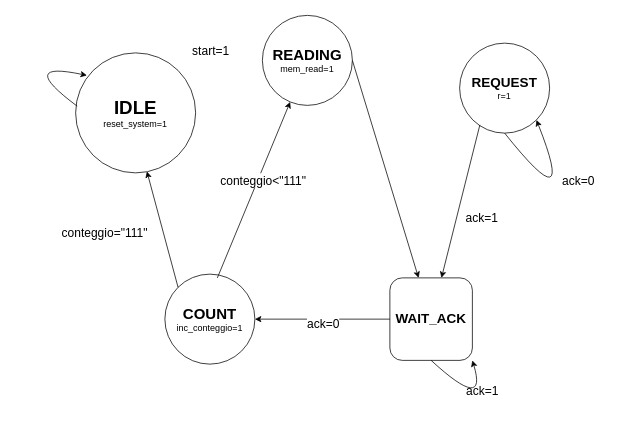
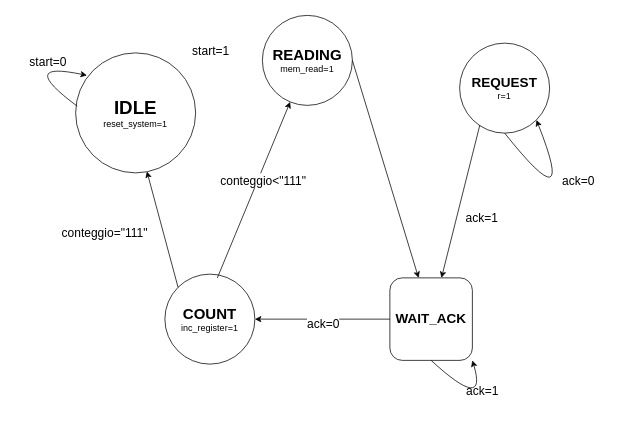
none -> (48, 60)
(210, 319) -> (210, 319)
